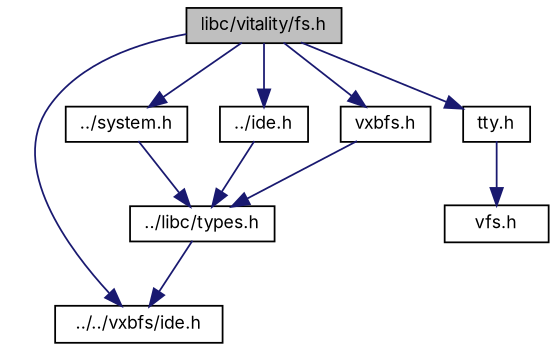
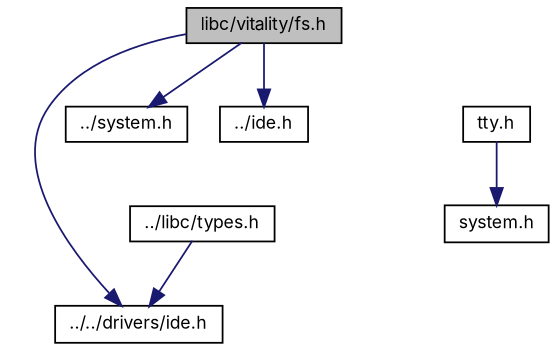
(374, 72) -> none
(386, 124) -> none
(159, 167) -> none
(238, 167) -> none
(497, 224) -> (497, 224)
(139, 324) -> (139, 324)
